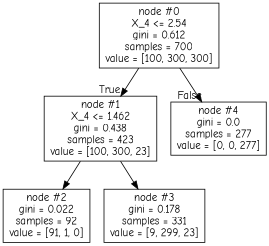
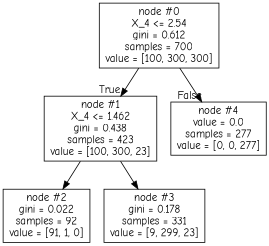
(219, 129) -> (219, 129)
